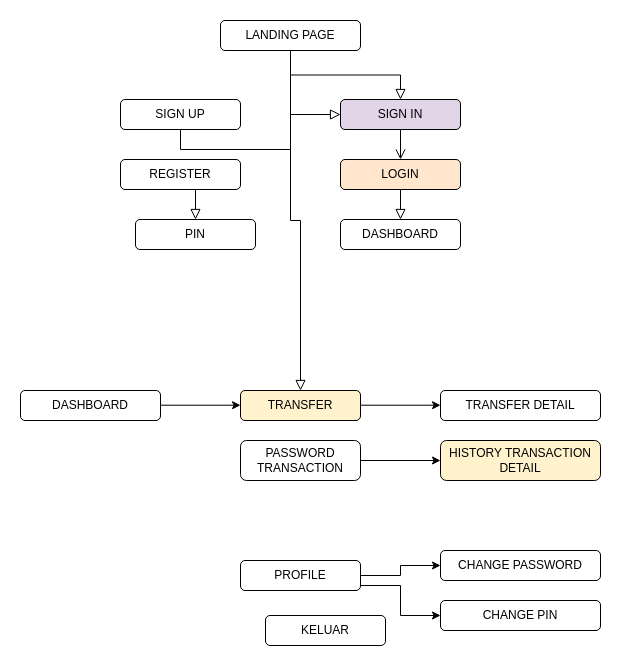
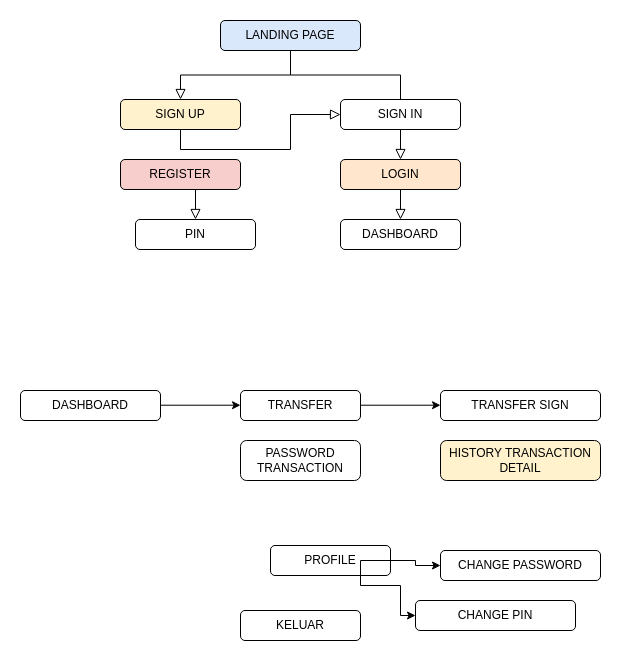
(291, 36) -> (291, 36)
(401, 88) -> (401, 92)
(181, 115) -> (181, 115)
(401, 115) -> (401, 115)
(401, 152) -> (401, 148)
(181, 175) -> (181, 175)
(301, 261) -> (228, 75)
(301, 406) -> (301, 406)
(521, 406) -> (521, 406)
(397, 461) -> none
(301, 576) -> (331, 561)
(521, 616) -> (496, 616)
(326, 631) -> (301, 626)
